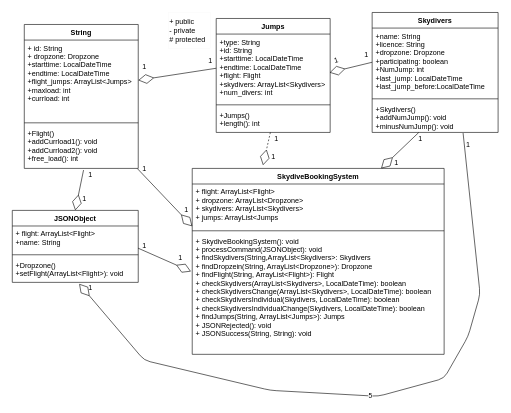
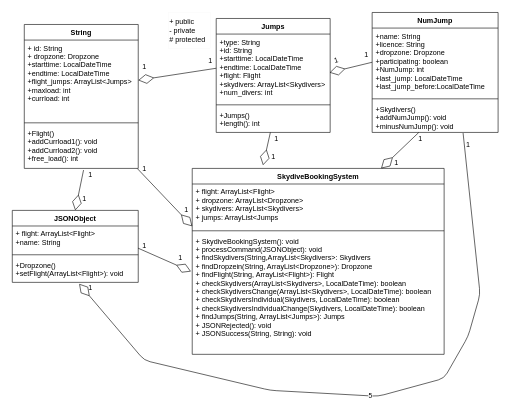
(435, 20) -> (435, 20)
(268, 142) -> (268, 142)
